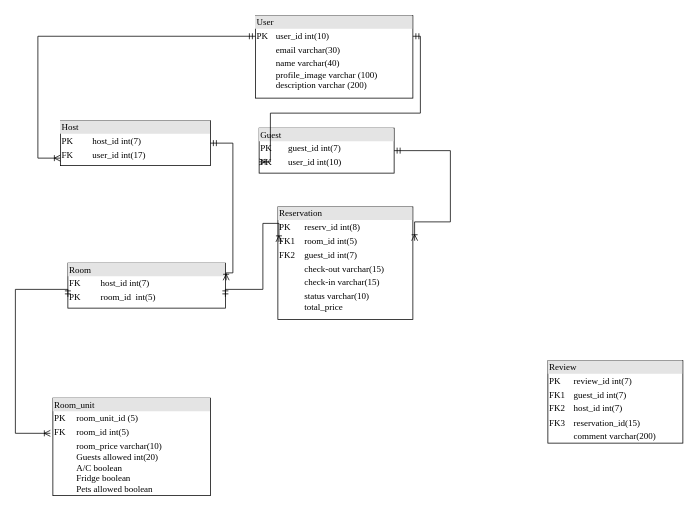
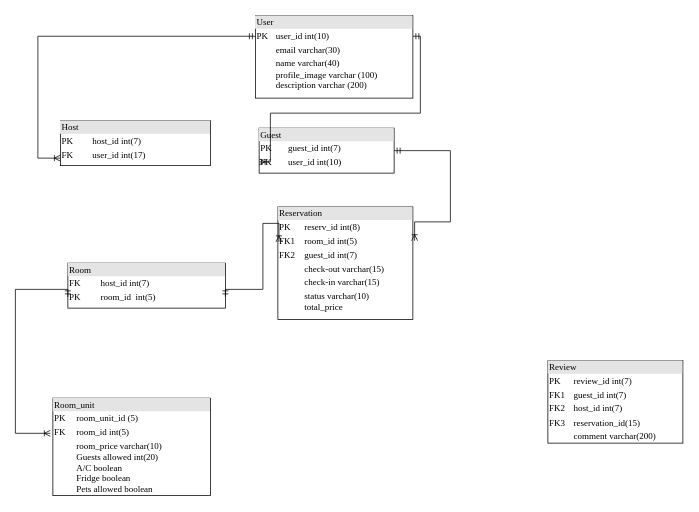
(233, 203) -> none
